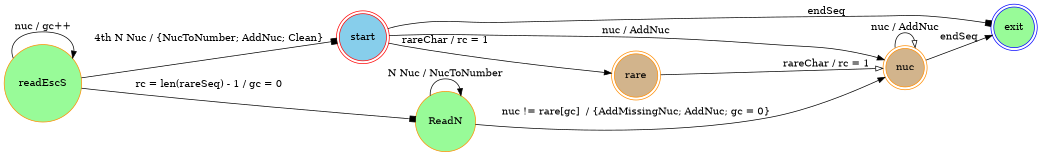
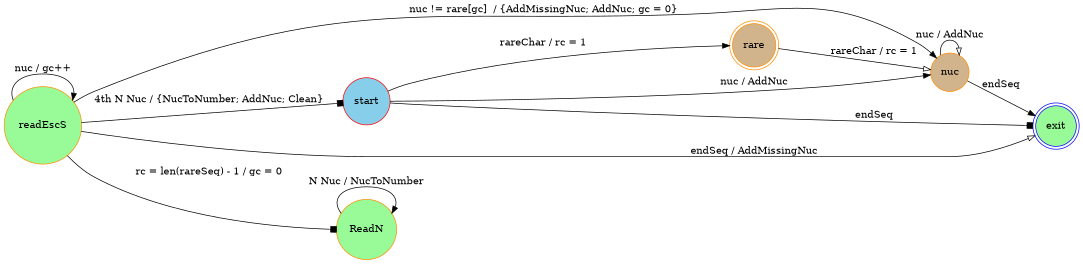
(363, 37) -> (367, 101)
(905, 68) -> (950, 72)
(680, 128) -> (501, 16)
none -> (555, 157)
